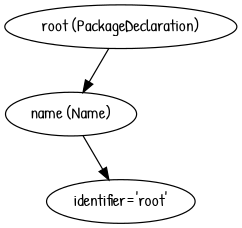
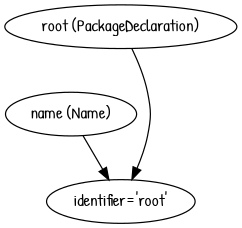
(99, 65) -> (150, 108)
